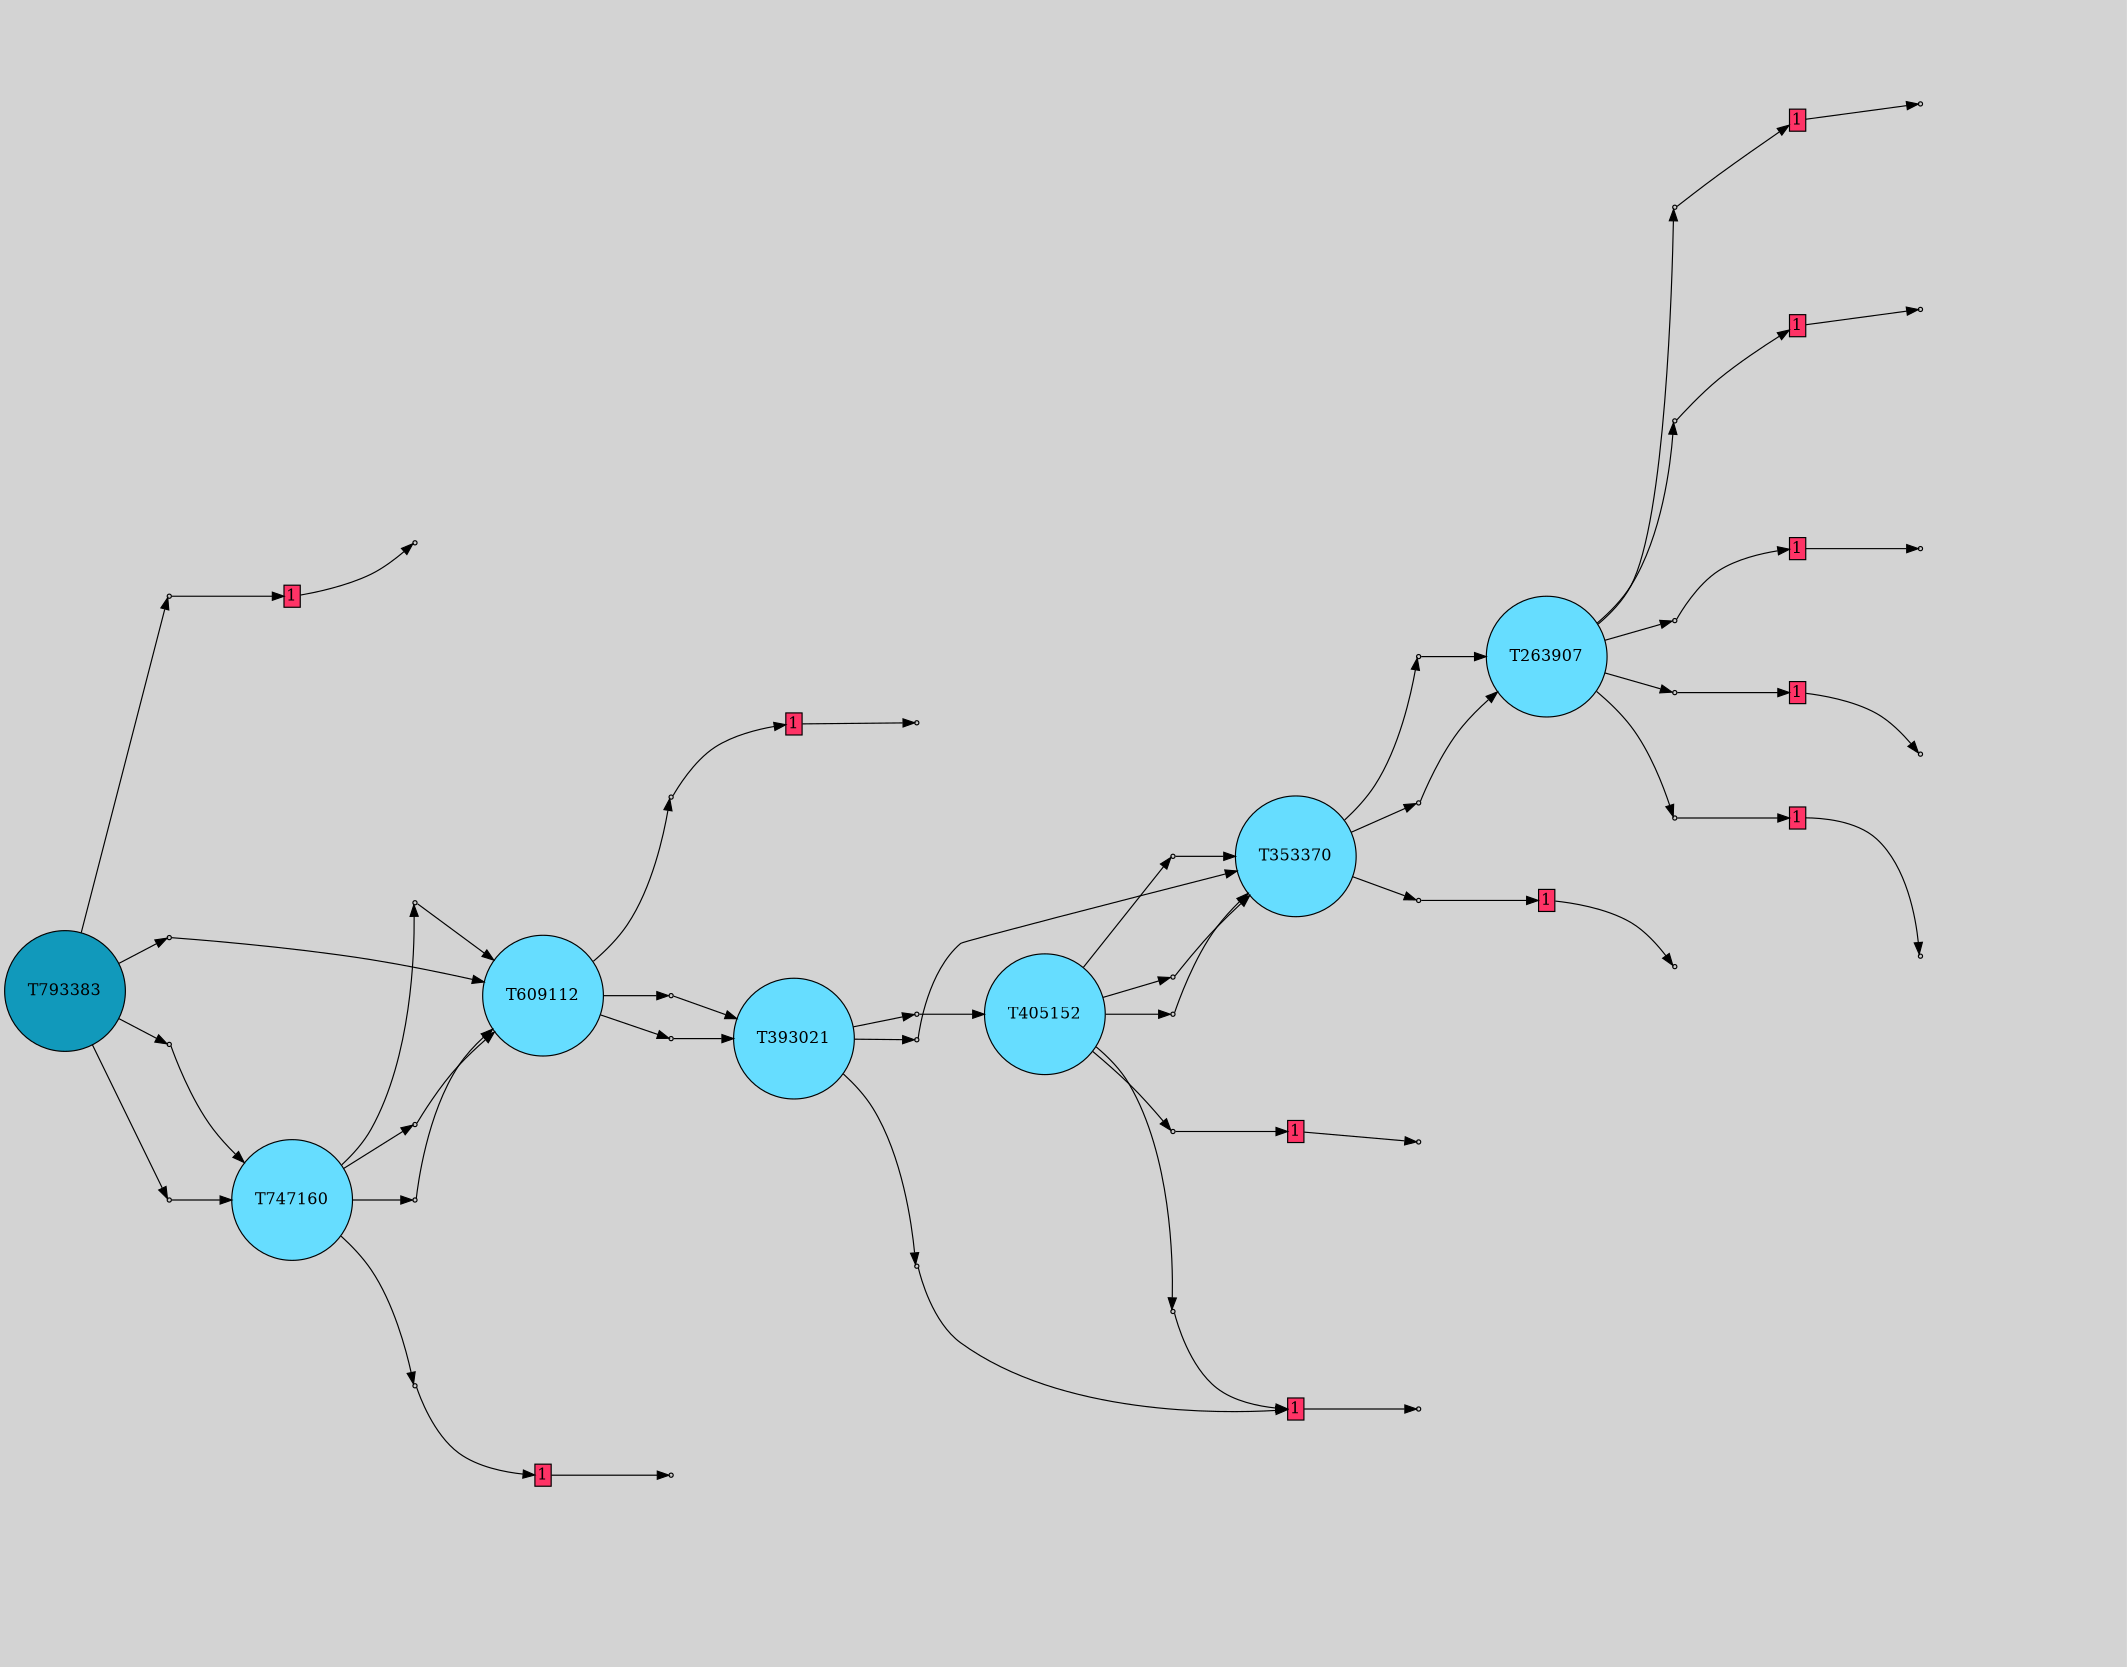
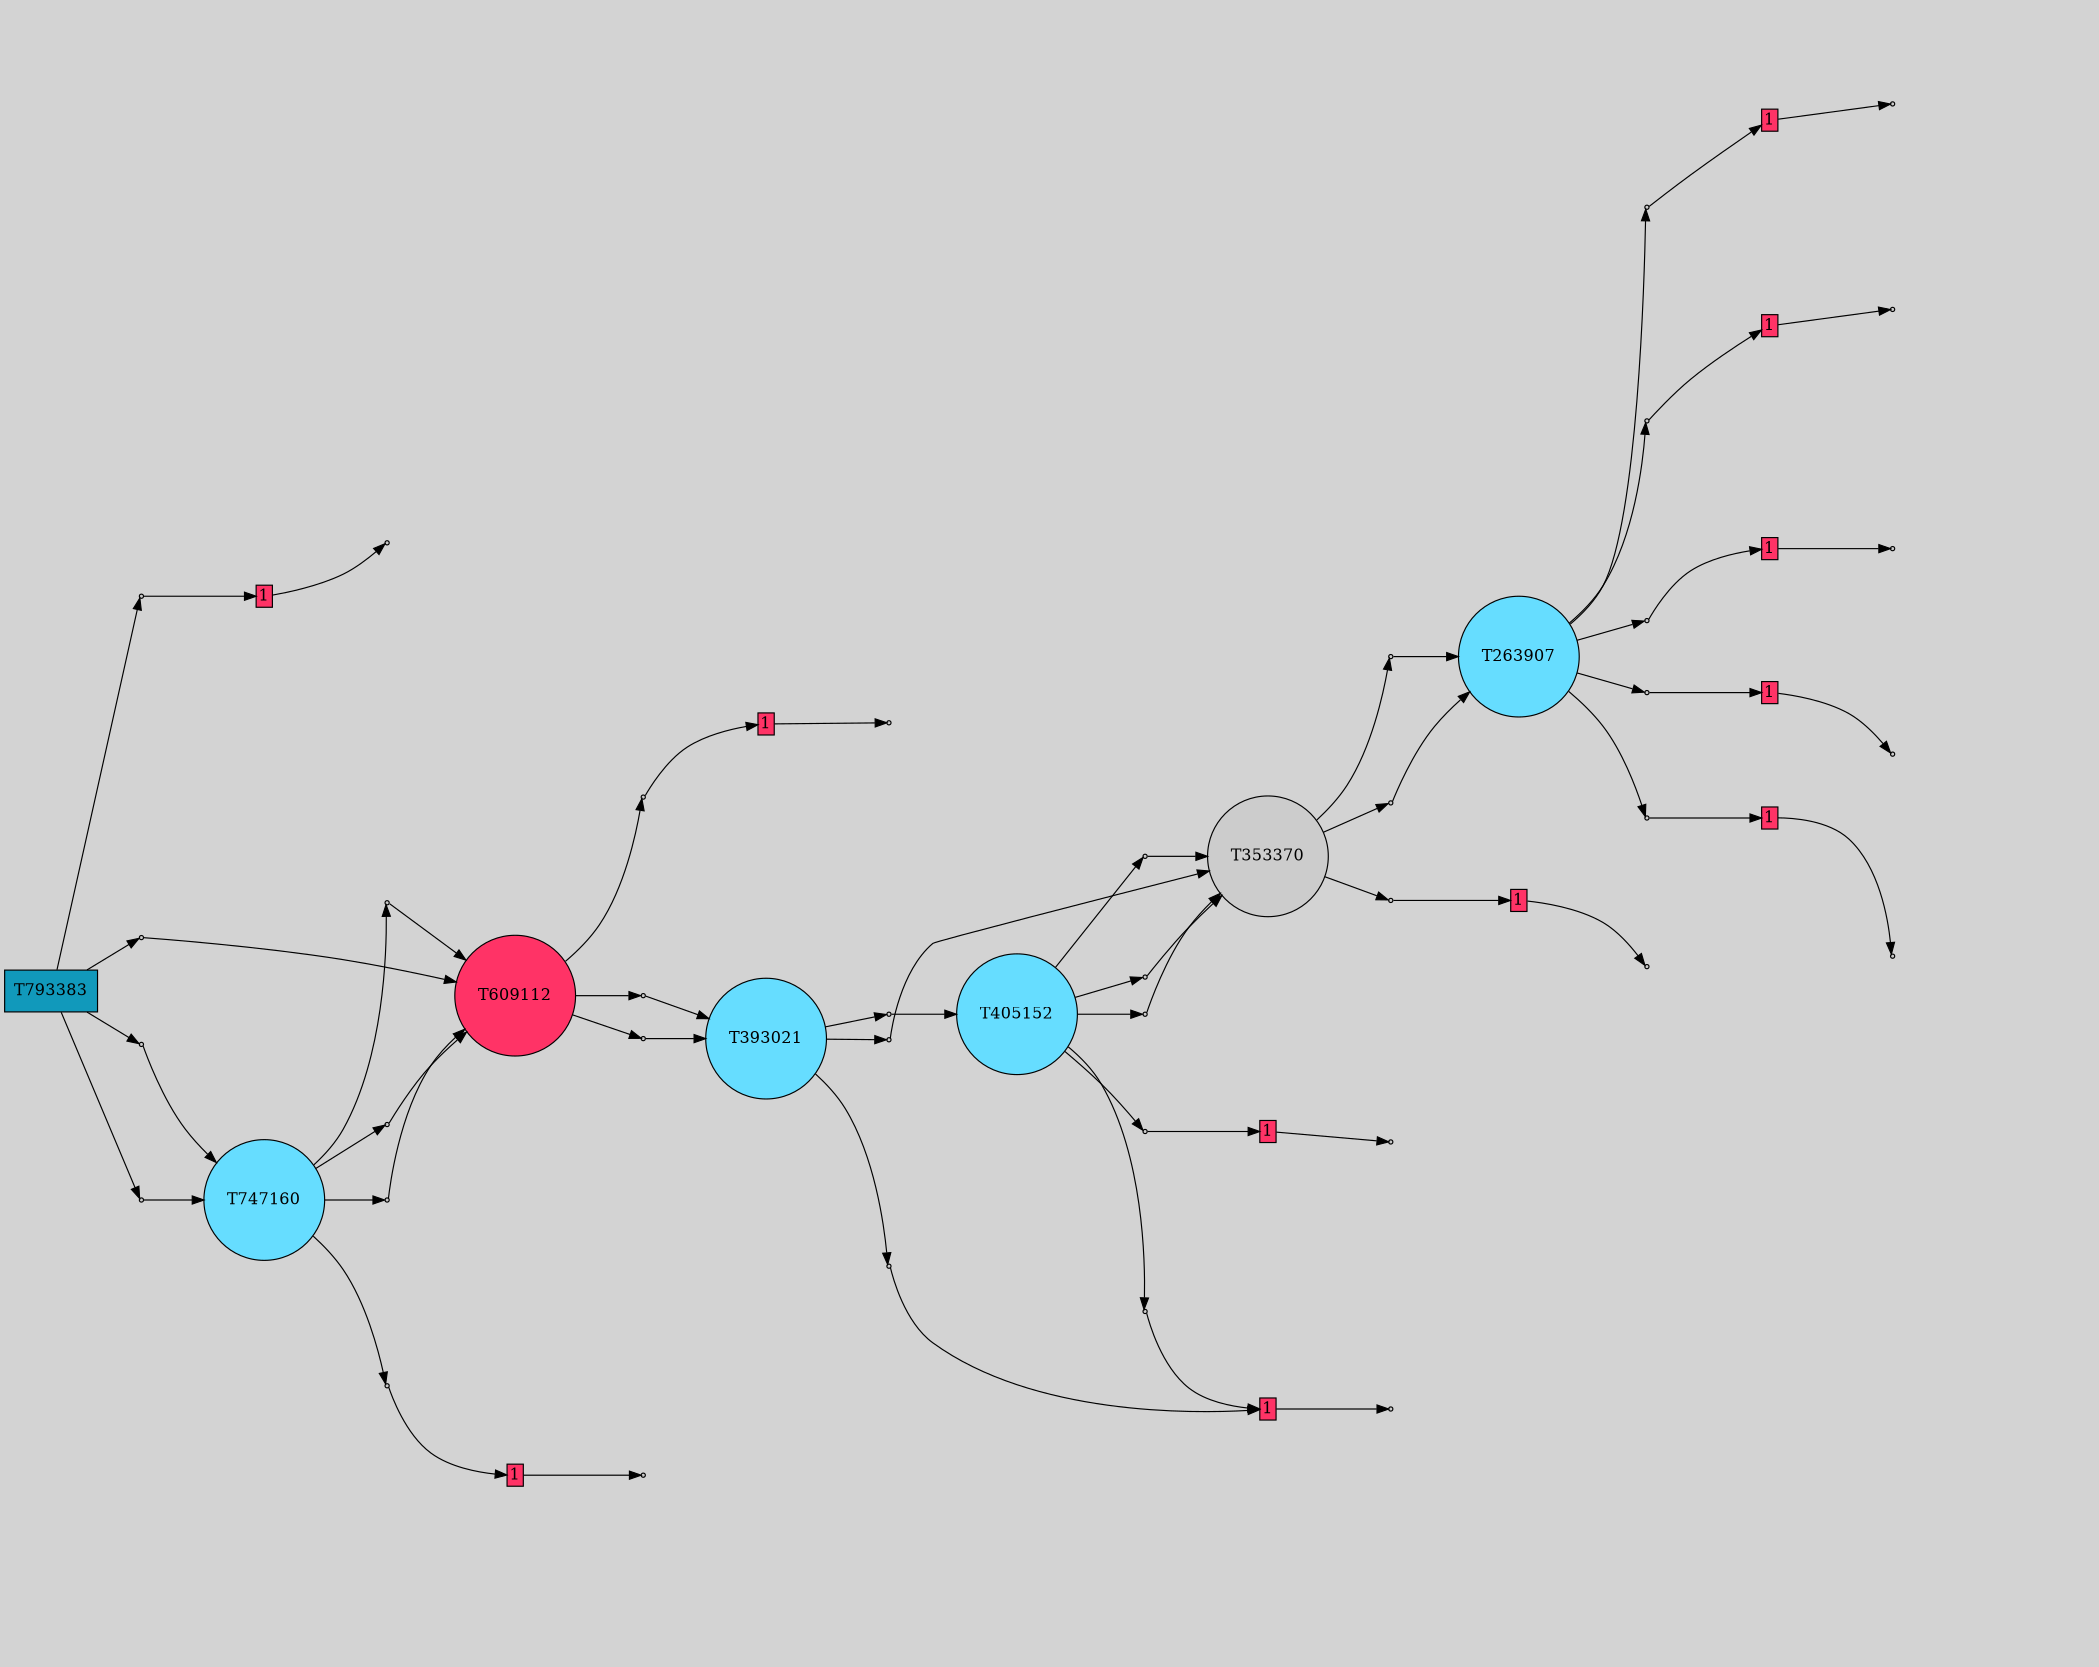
(1296, 856) -> (1268, 856)
(65, 991) -> (51, 991)
(543, 996) -> (515, 996)
